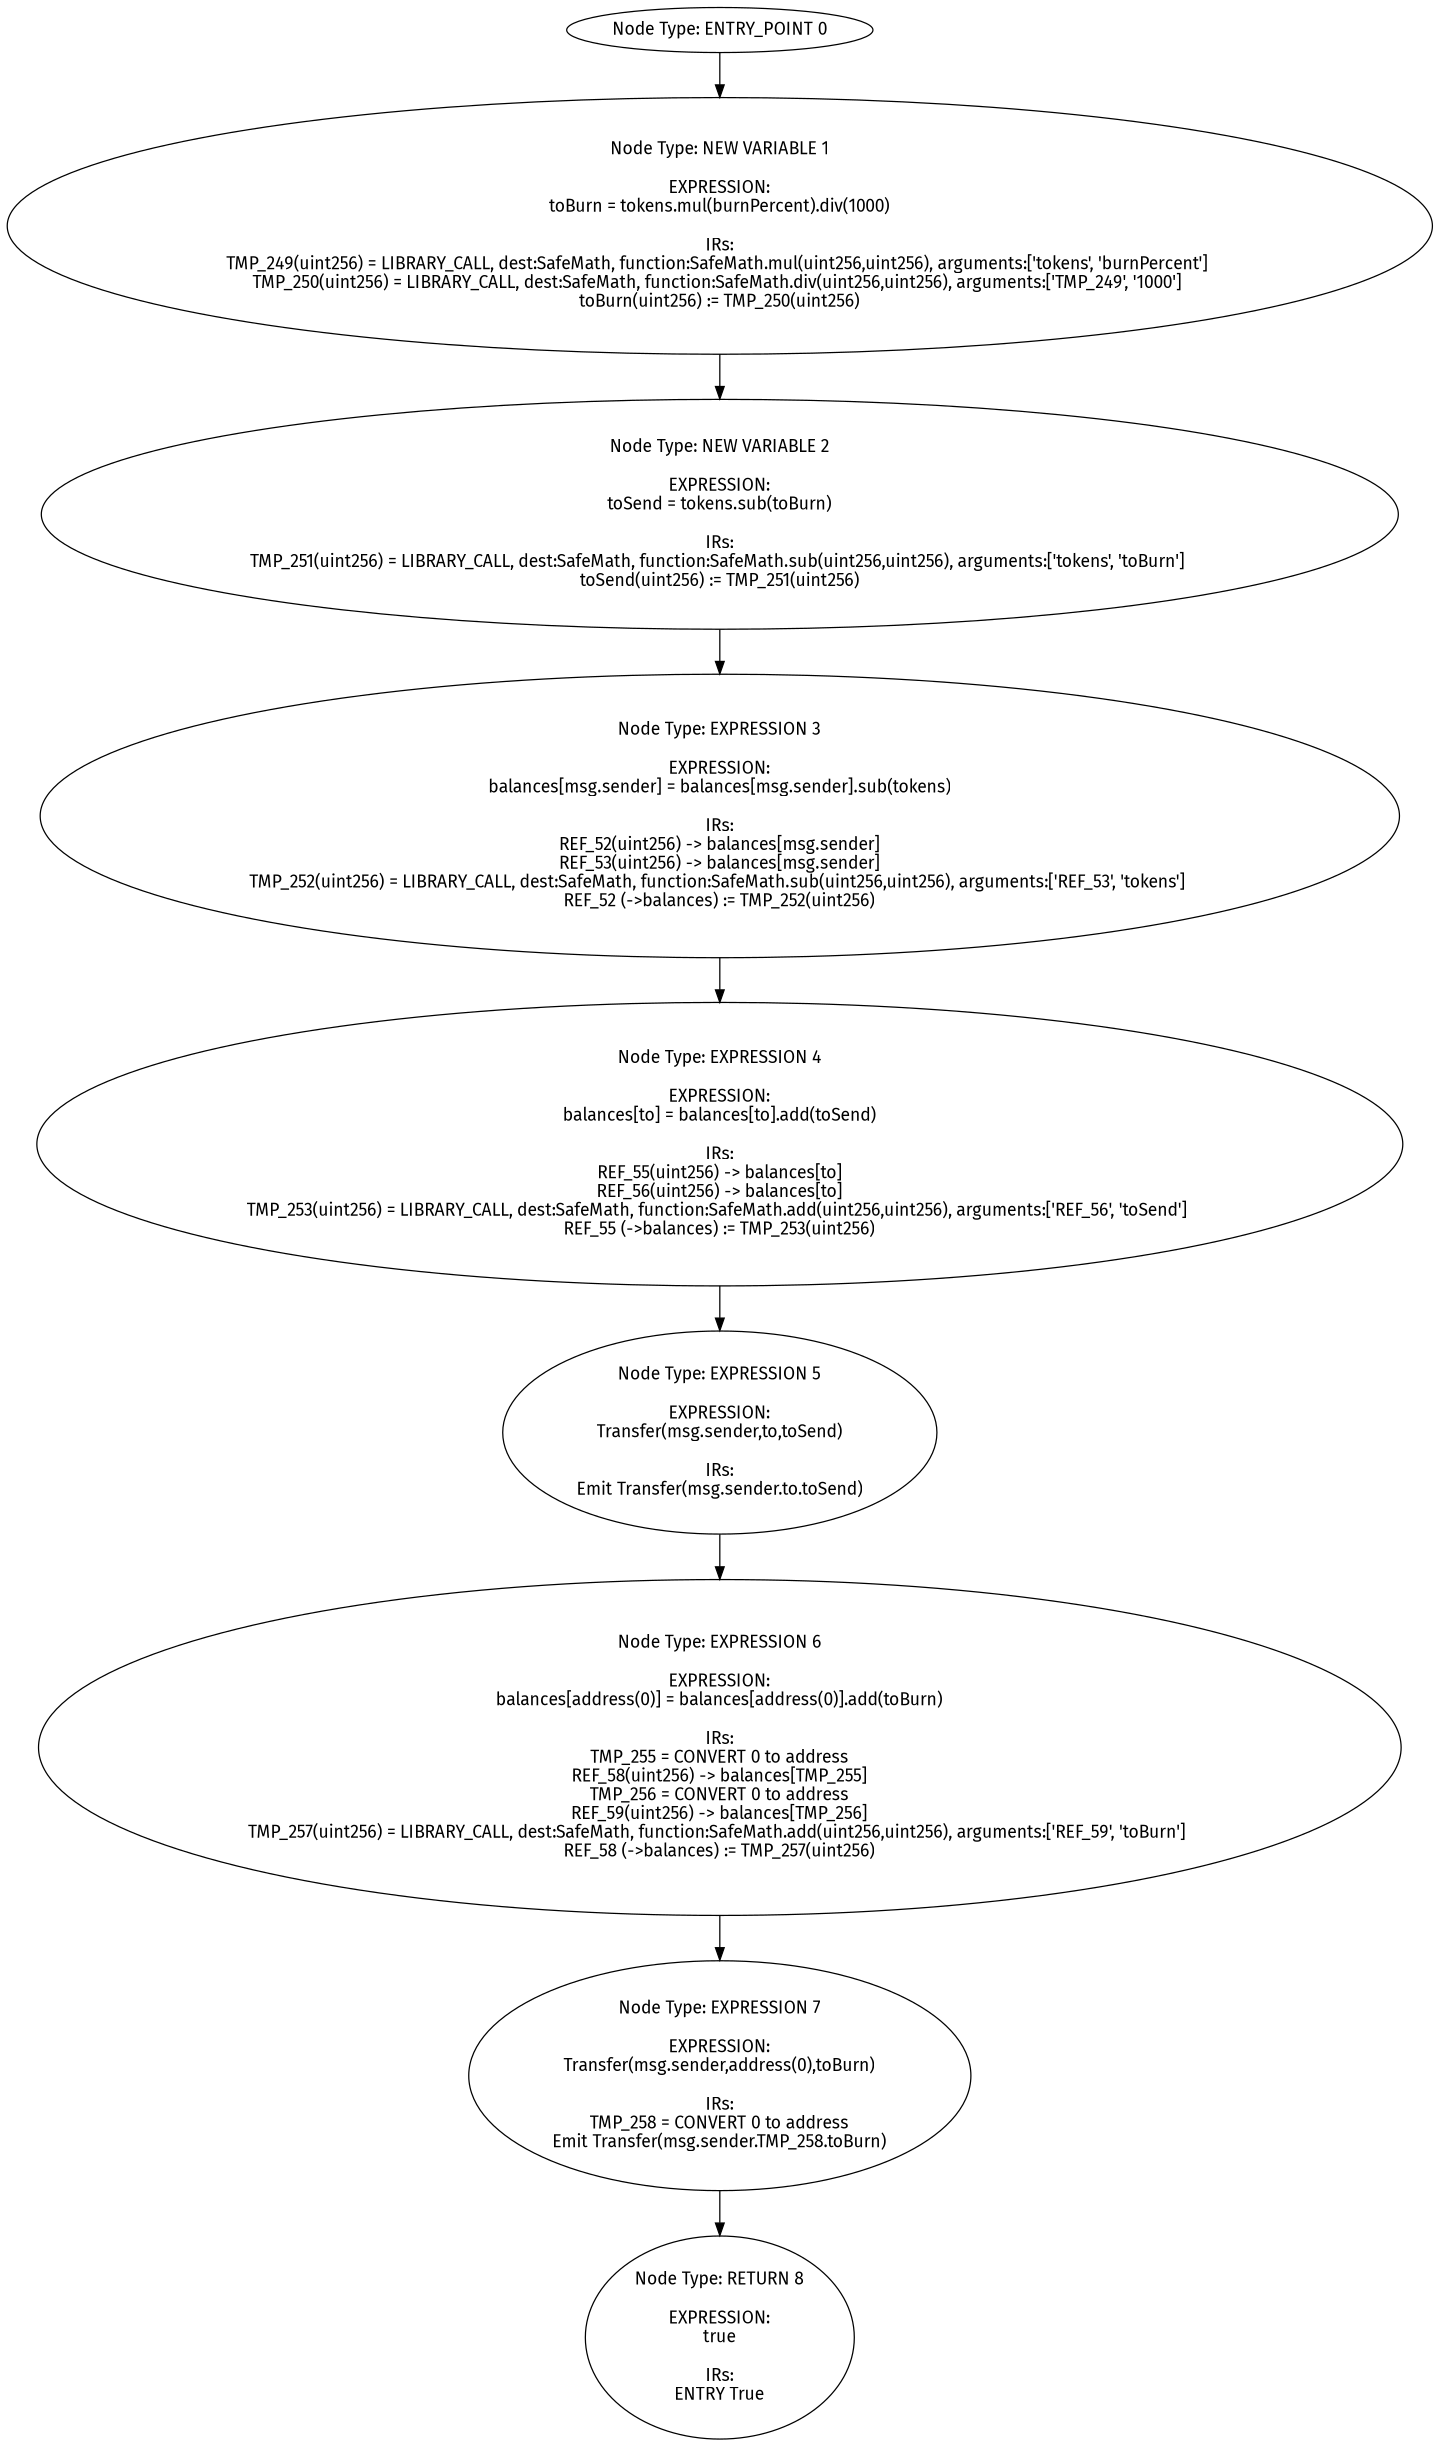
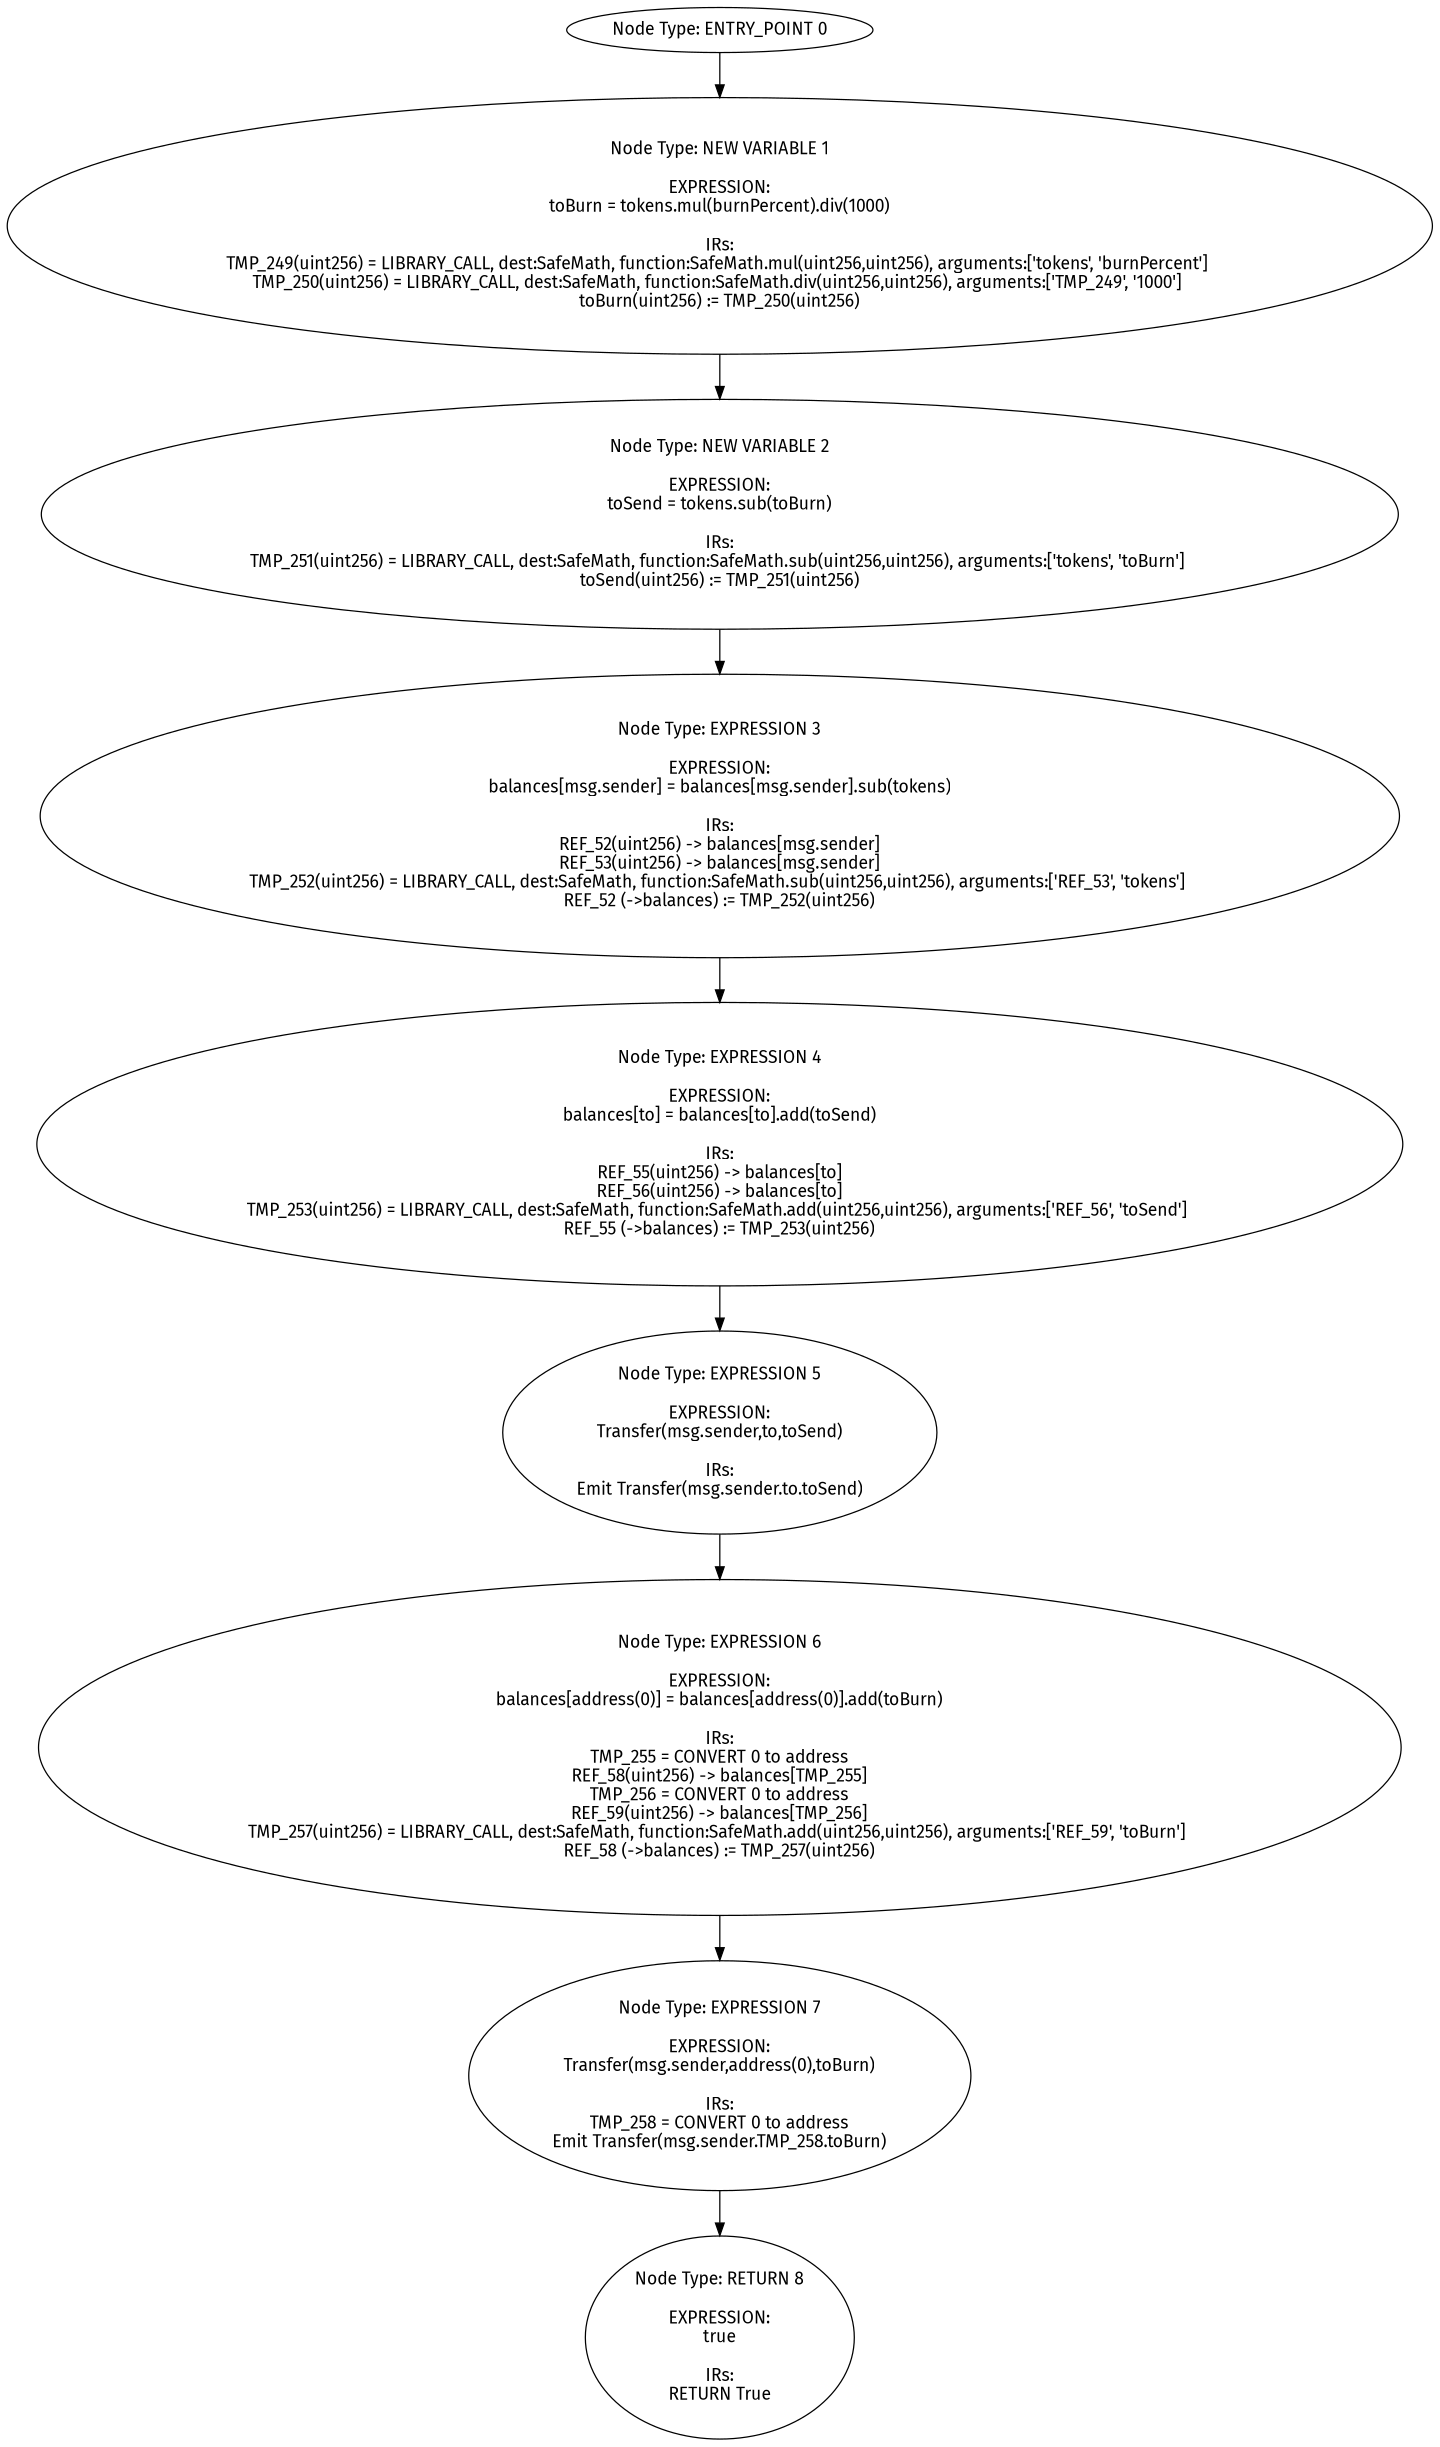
(720, 2338) -> (720, 2338)
